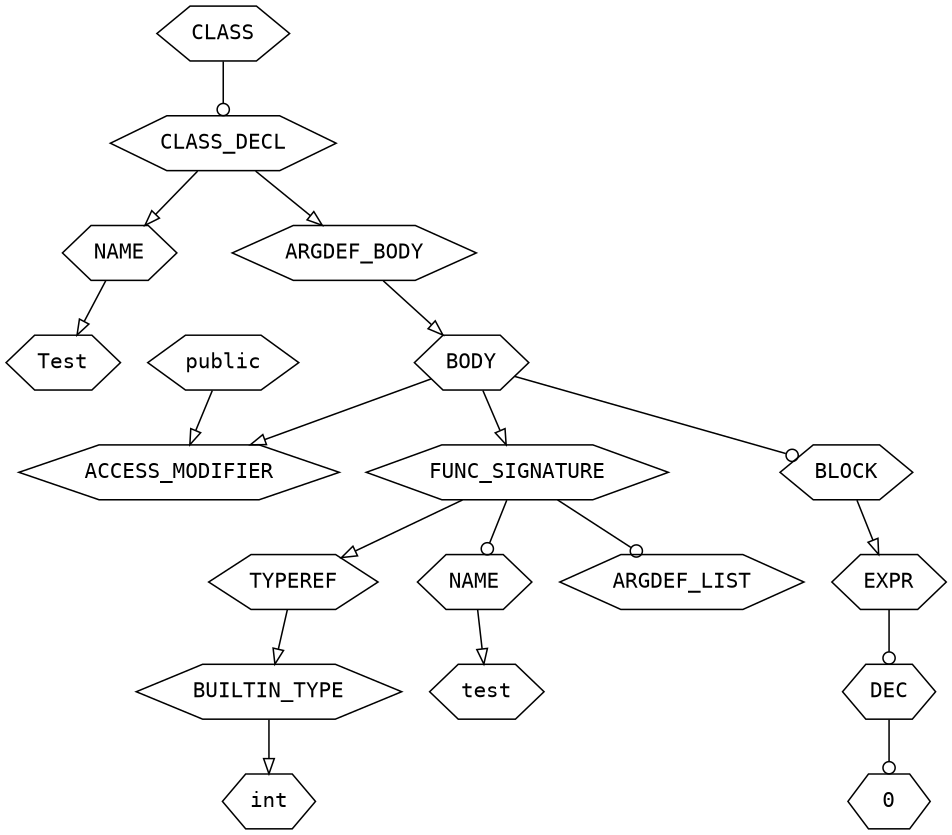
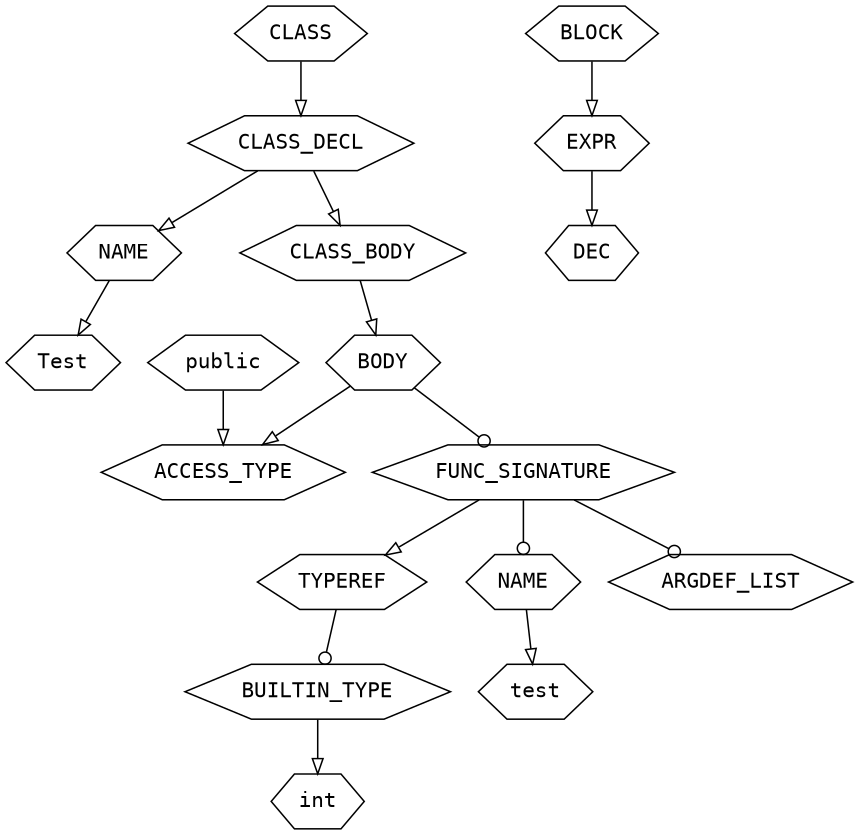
(223, 82) -> (301, 81)
(354, 253) -> (353, 253)
(491, 410) -> (447, 412)
(650, 415) -> none
(179, 472) -> (223, 472)
(283, 629) -> (331, 631)
(889, 631) -> (592, 191)
(889, 801) -> none
